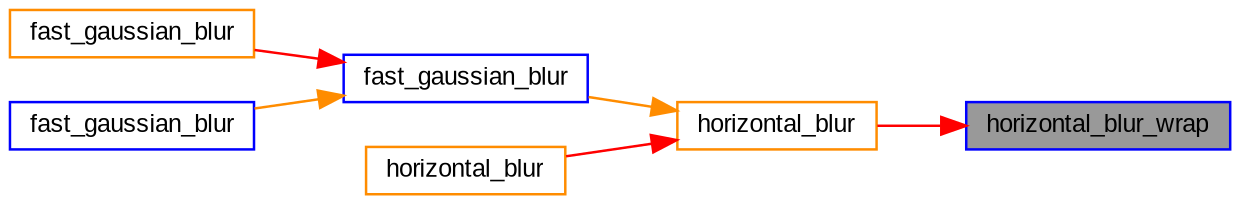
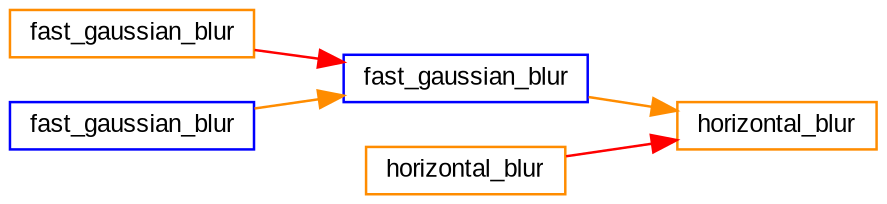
(1098, 126) -> none
